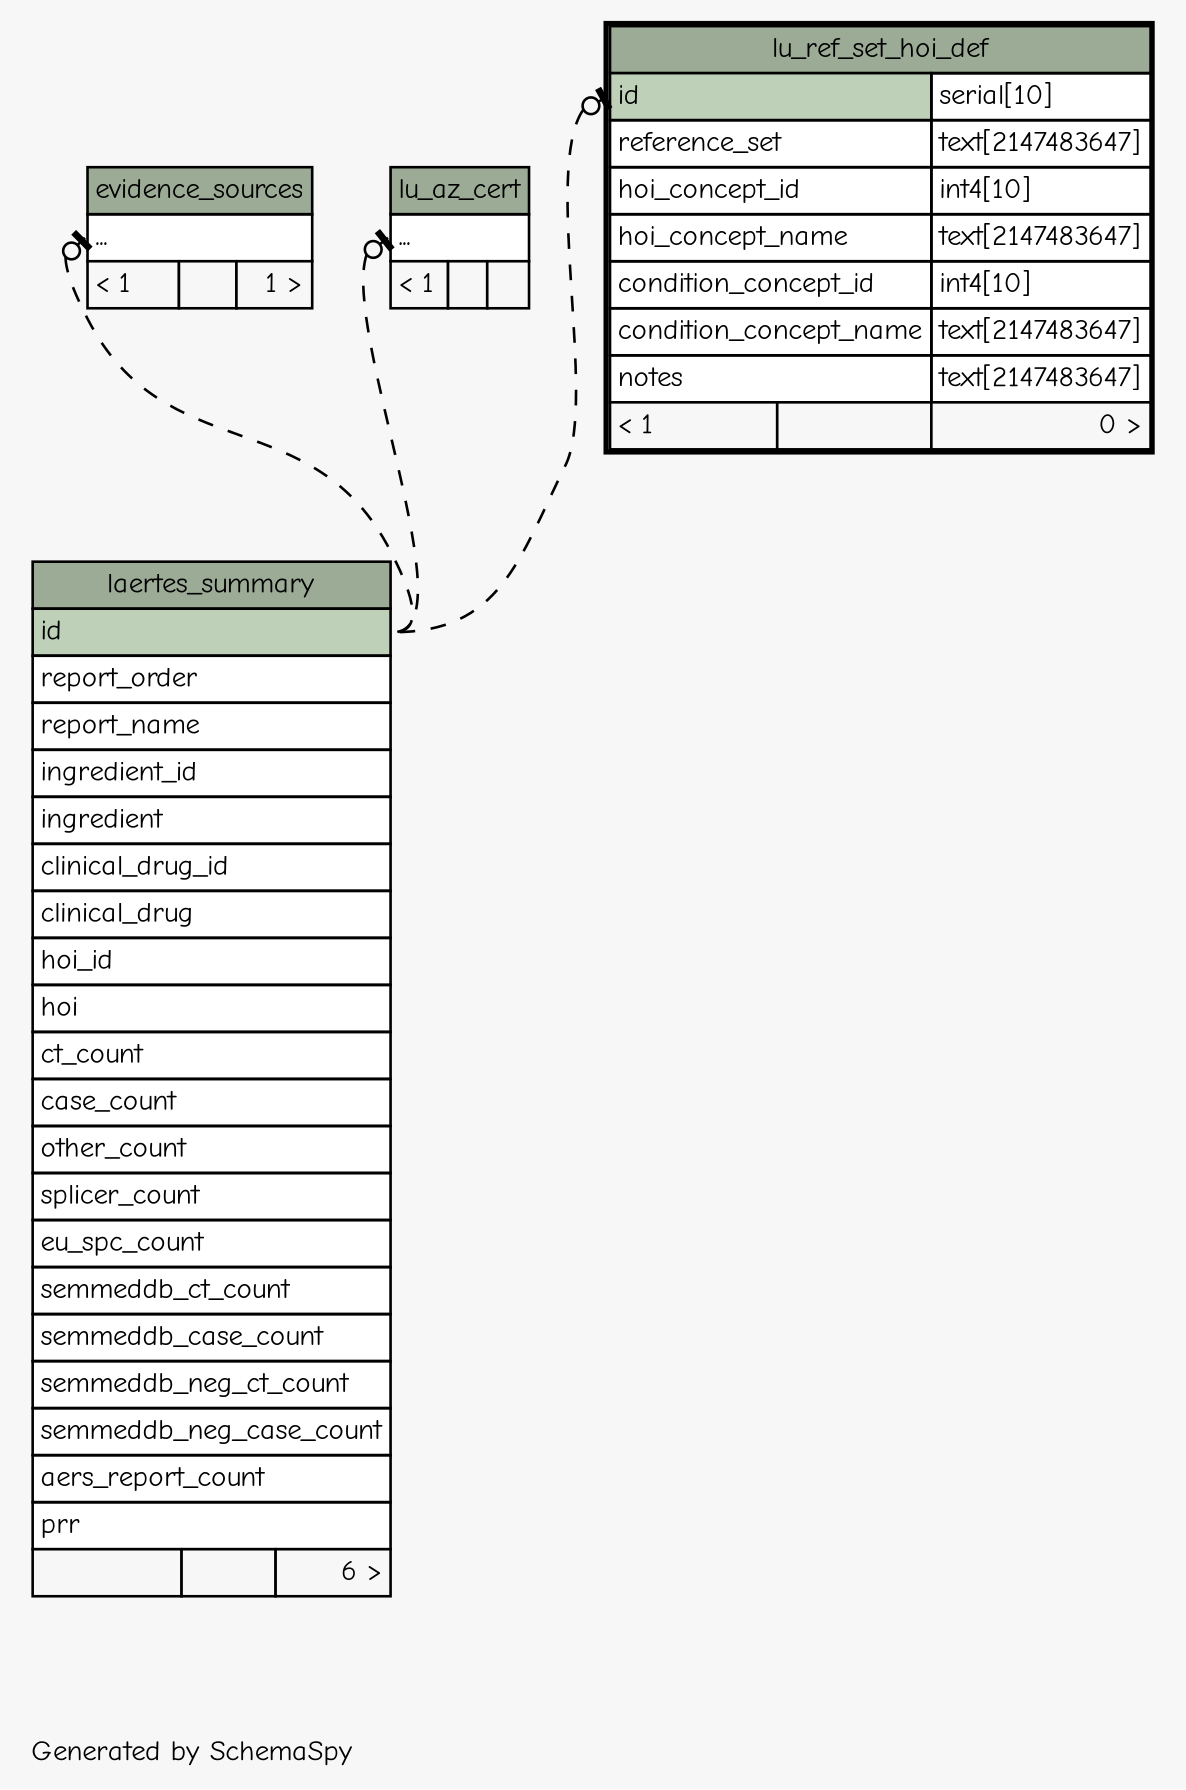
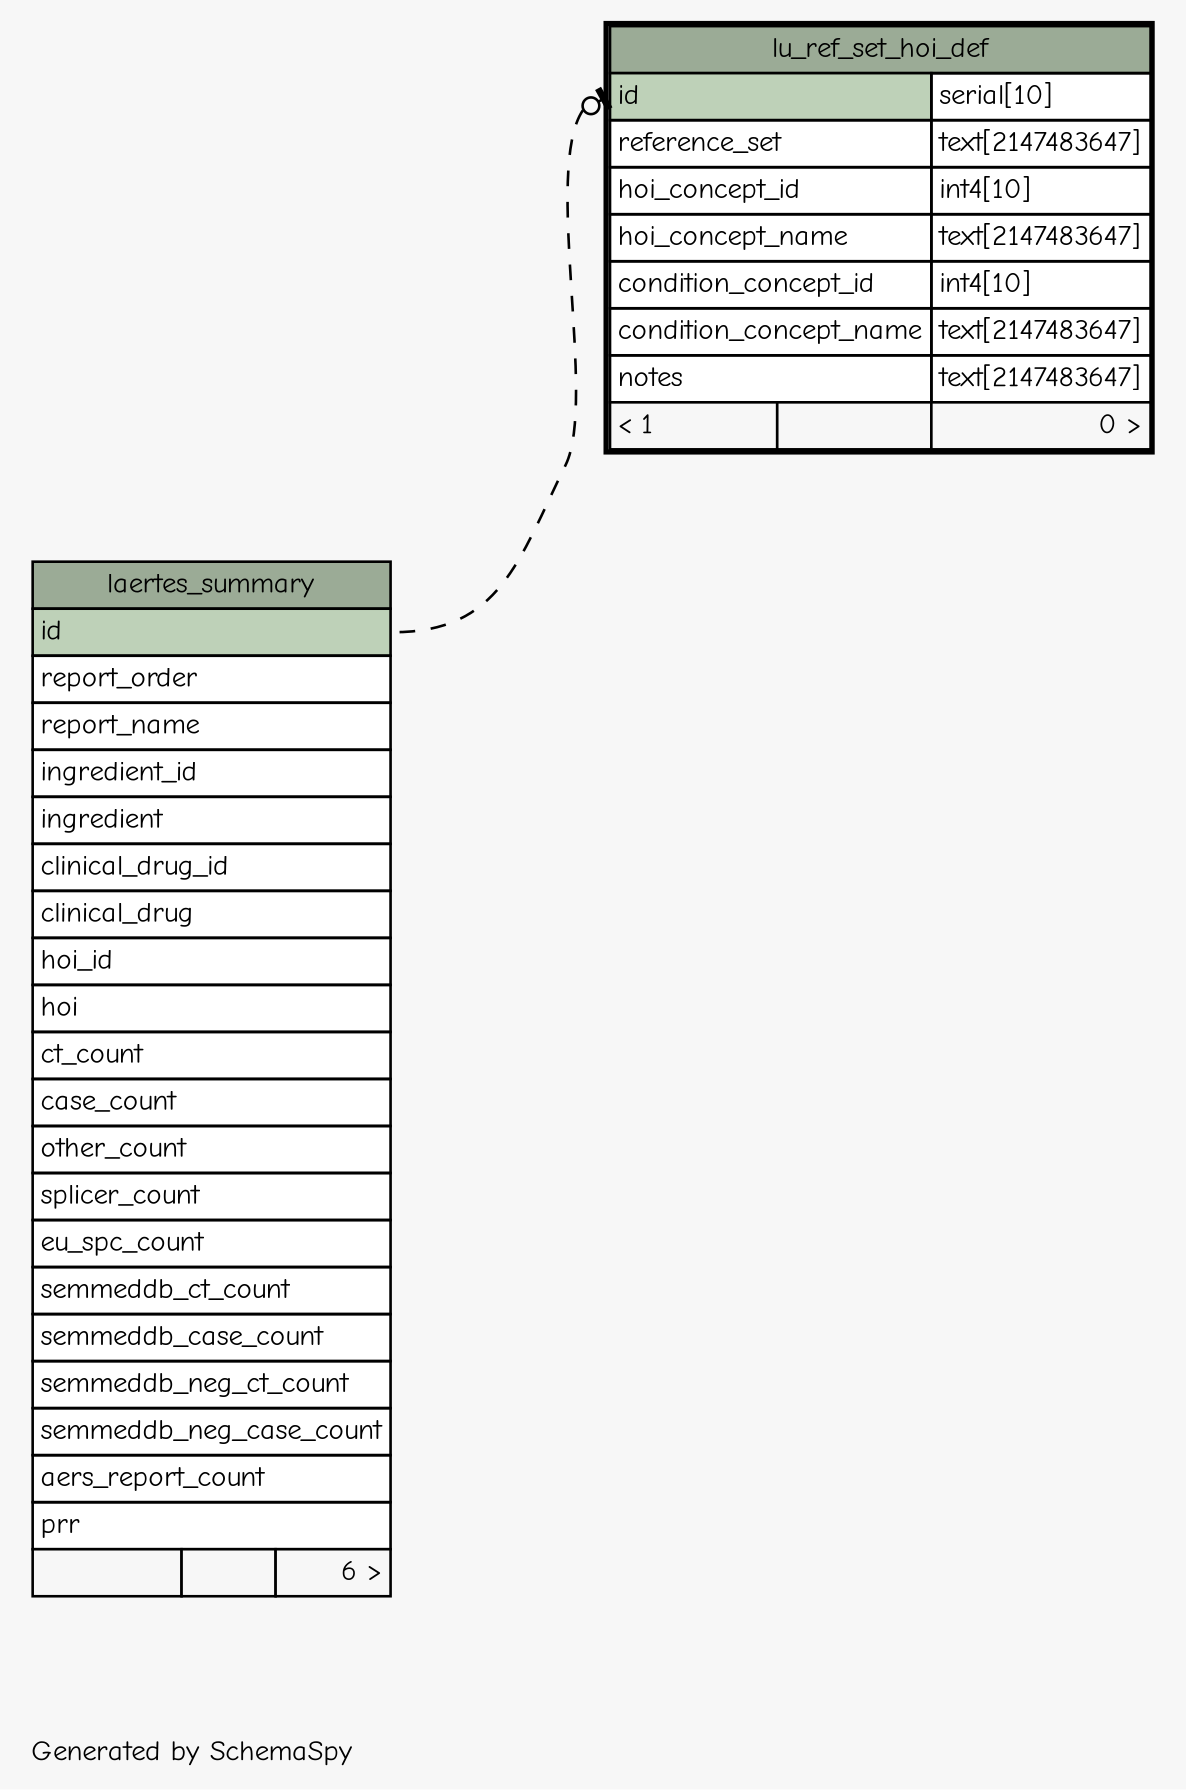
(200, 238) -> none
(458, 238) -> none
